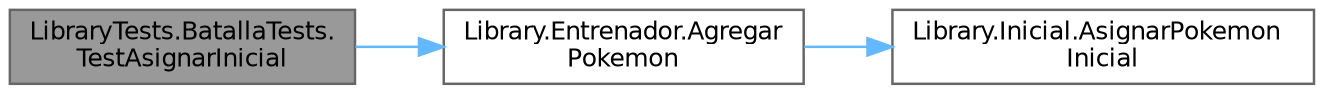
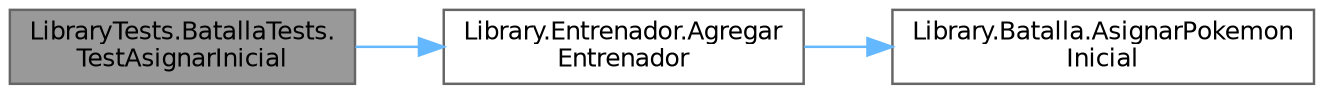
(624, 47) -> (624, 47)
(1103, 47) -> (1103, 47)
